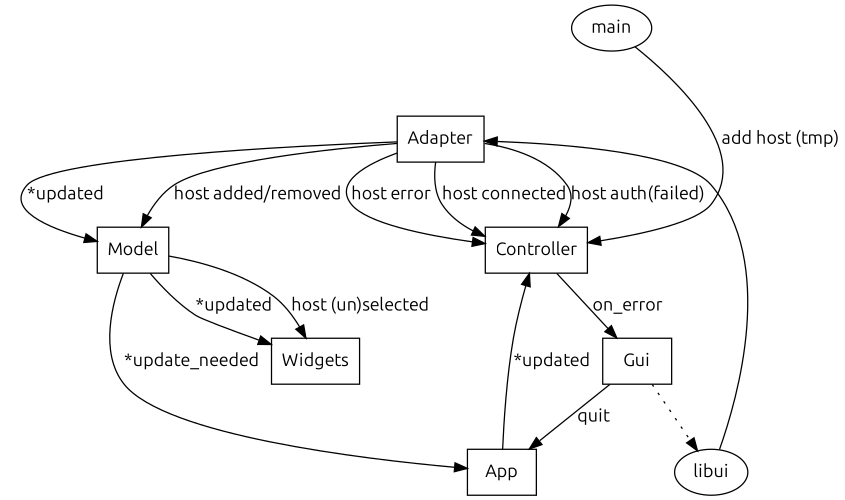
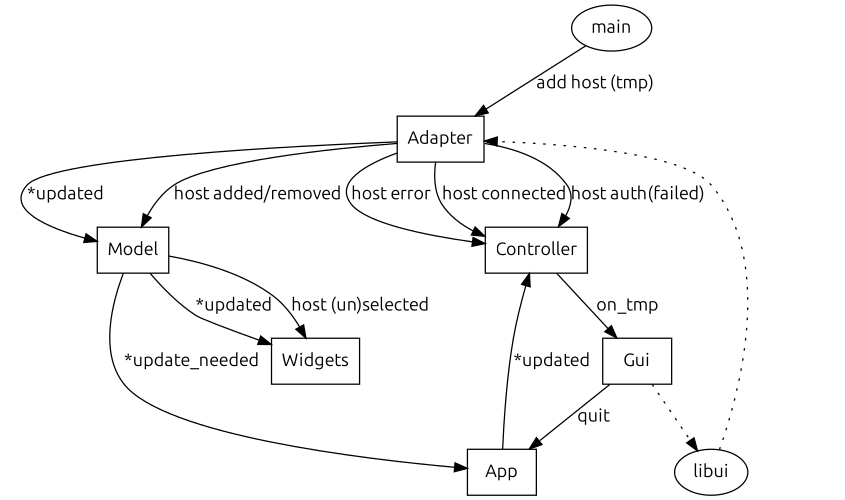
(722, 170) -> (536, 77)
(726, 208) -> (726, 208)
(628, 306) -> (628, 306)
